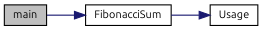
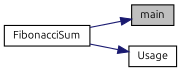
(61, 15) -> (105, 24)
